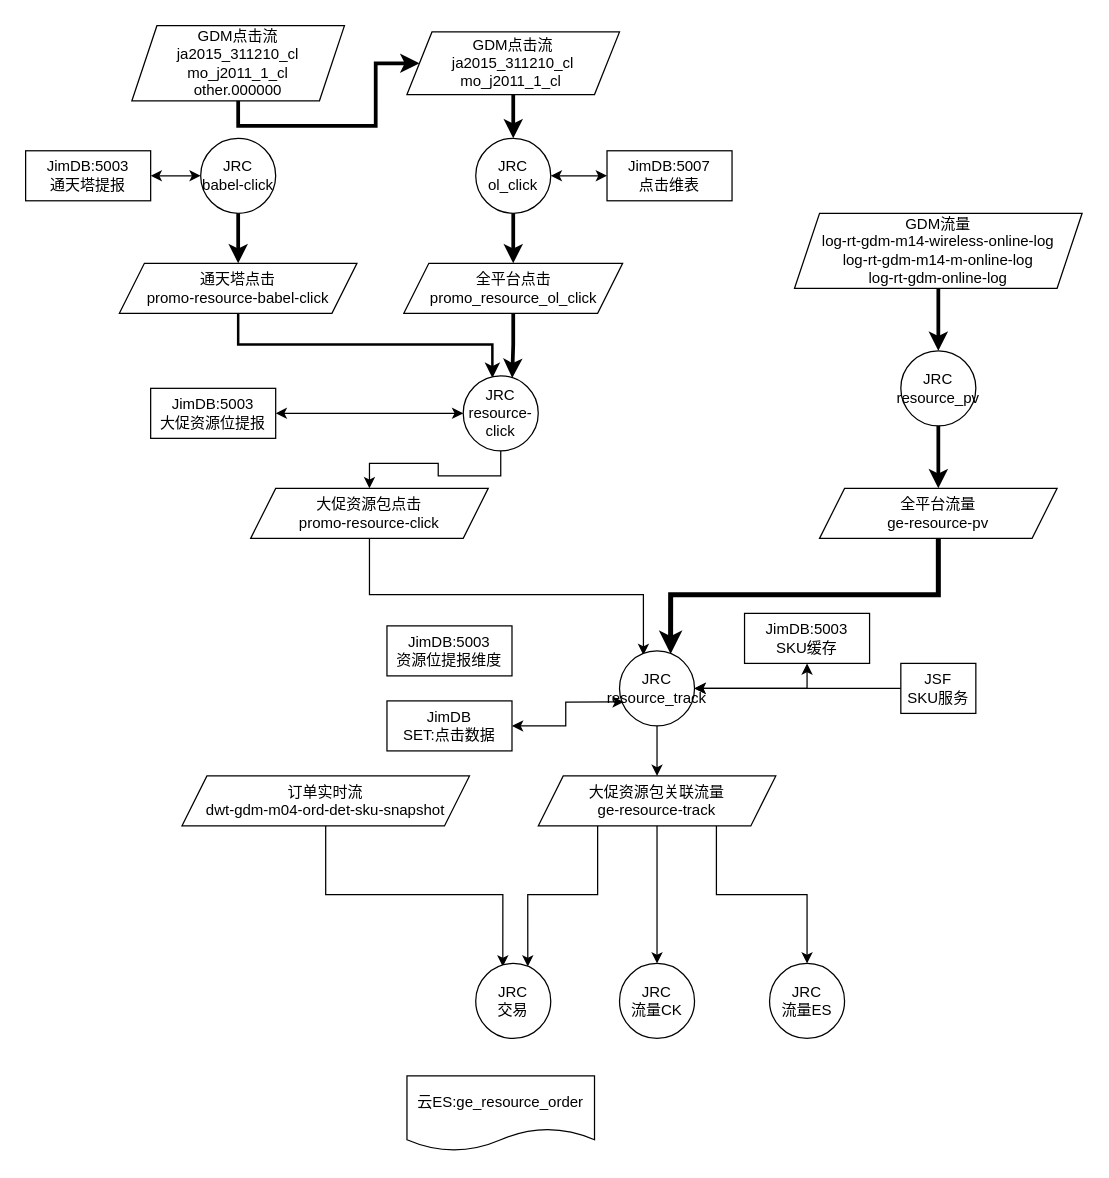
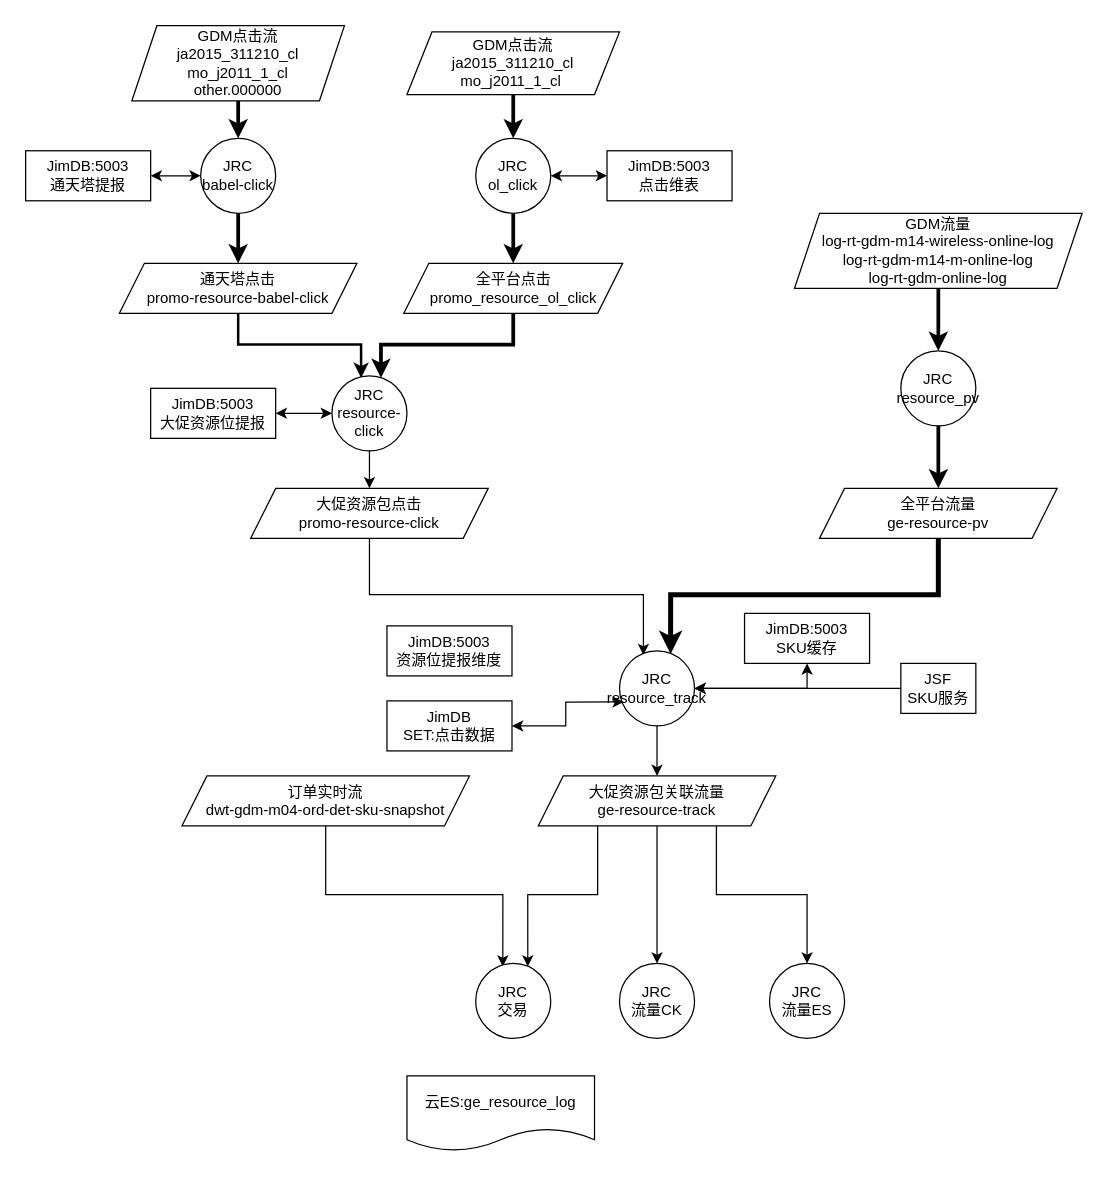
(351, 126) -> (238, 125)
(669, 176) -> (669, 176)
(501, 413) -> (369, 413)
(501, 1102) -> (501, 1102)
